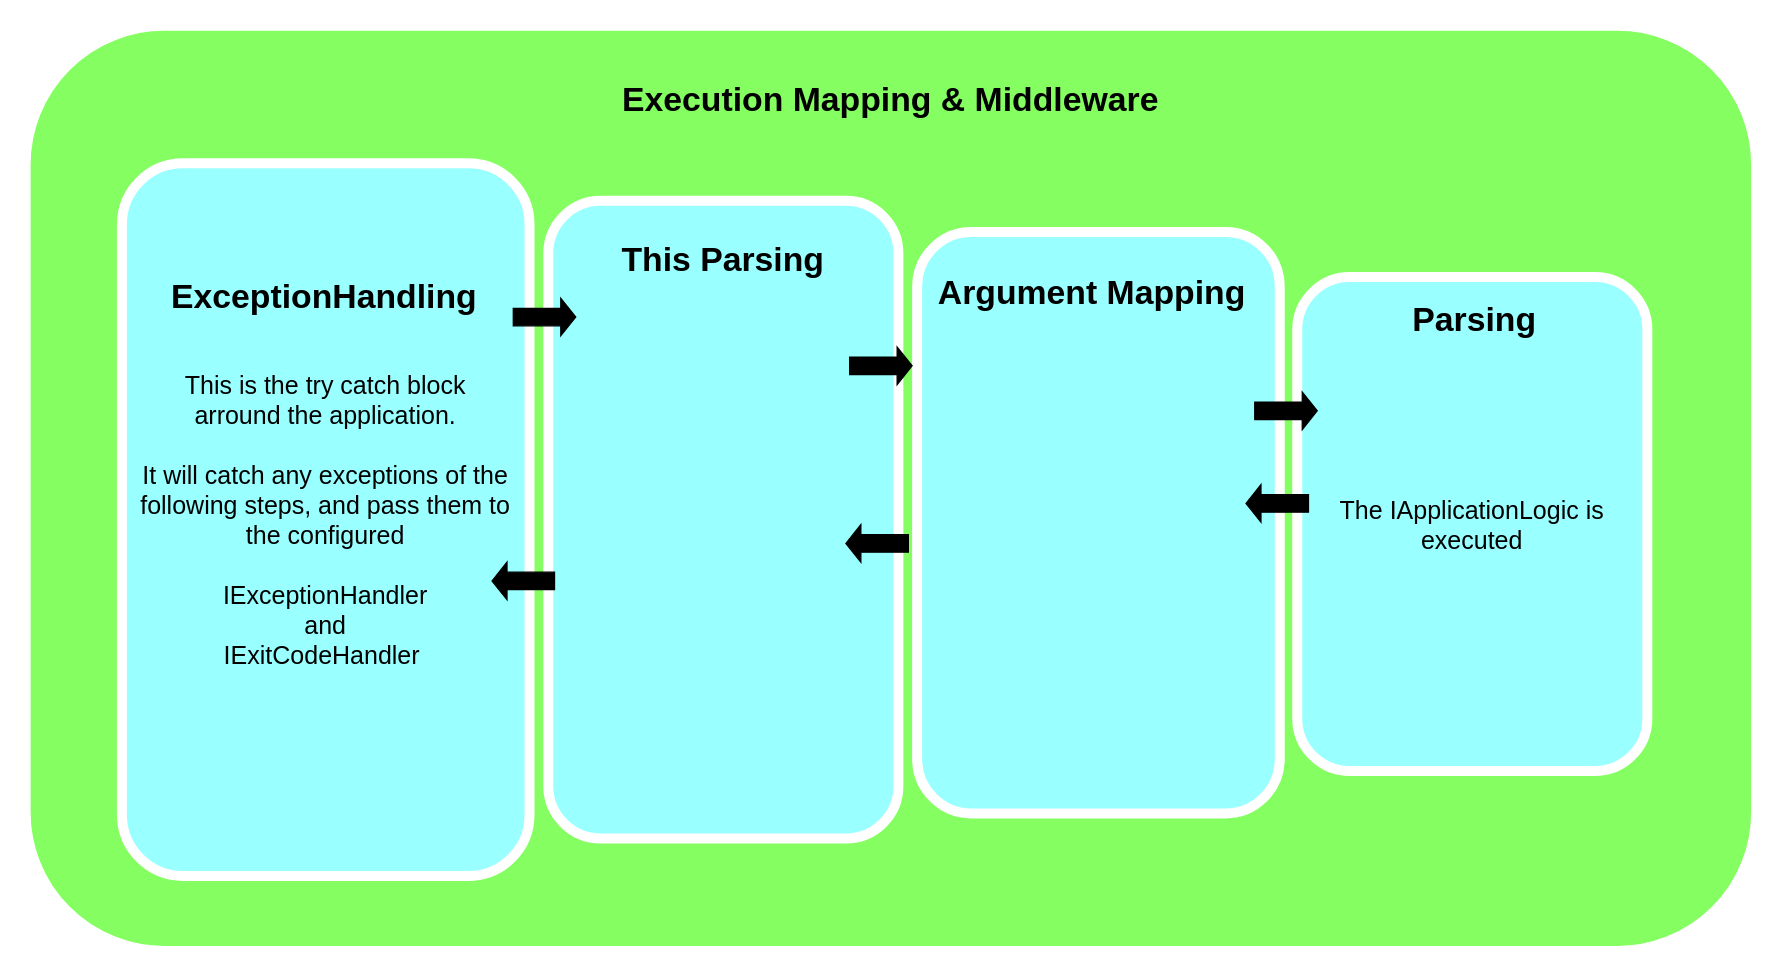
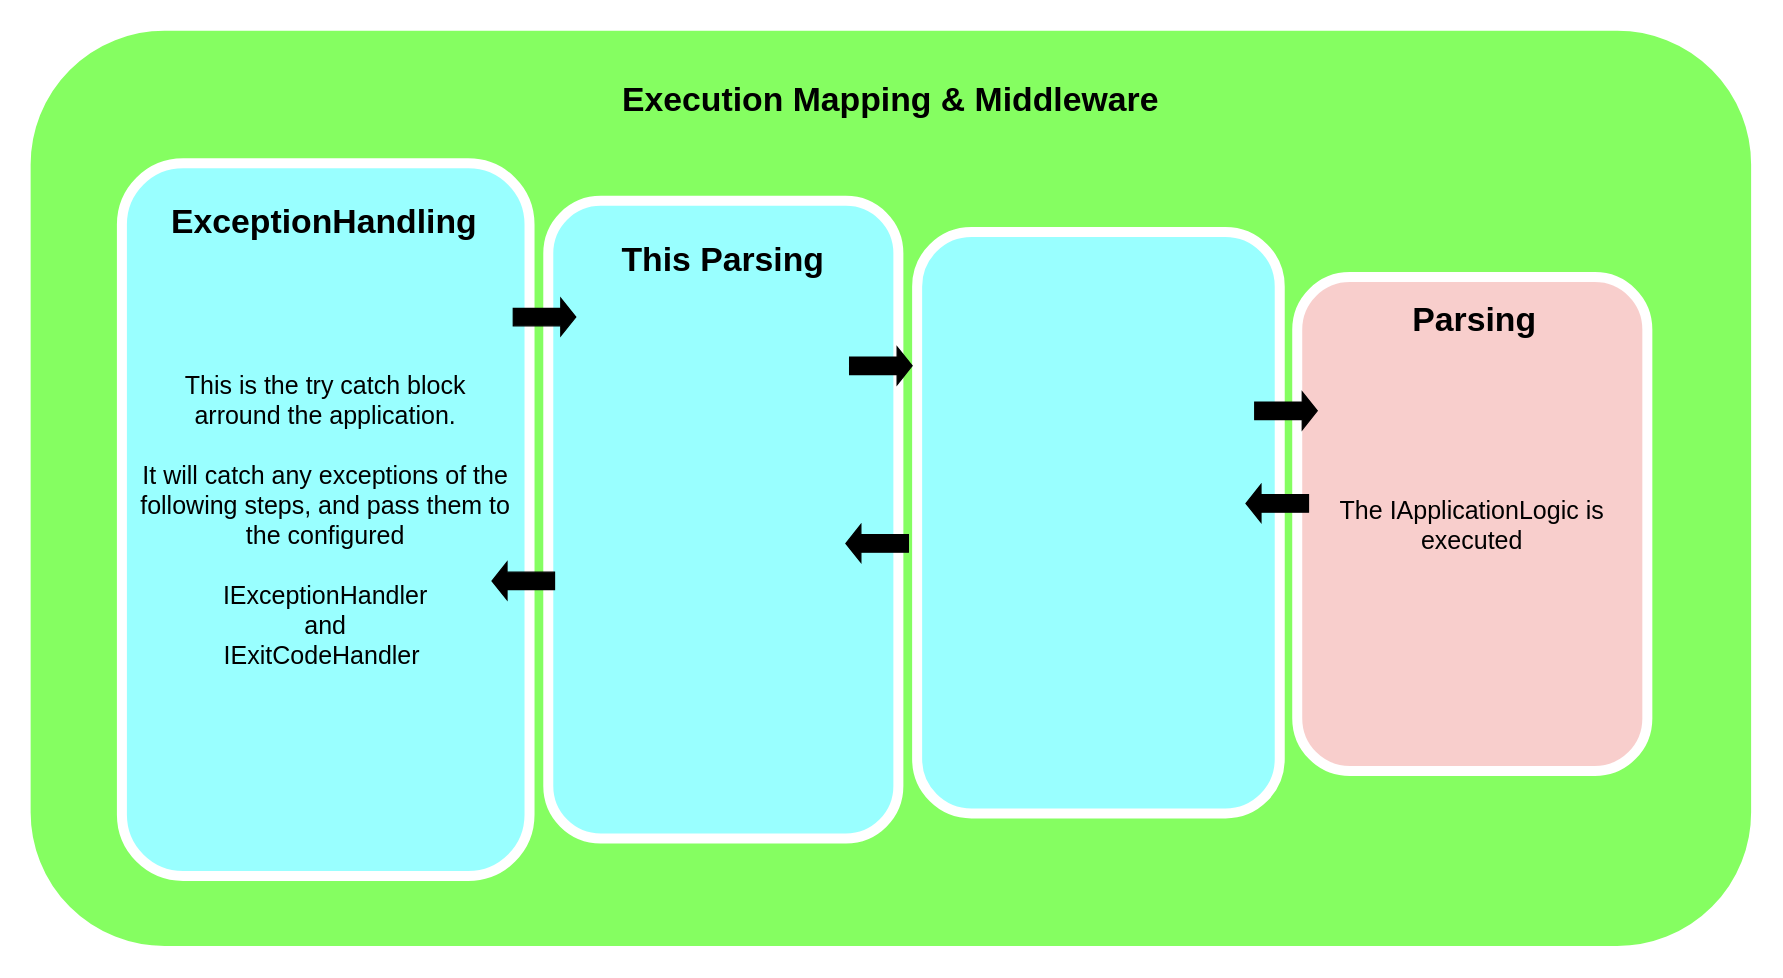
(1092, 293) -> none
(324, 297) -> (324, 222)
(1472, 524) -> (1472, 524)
